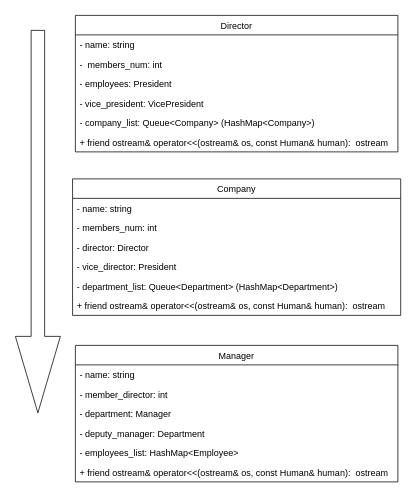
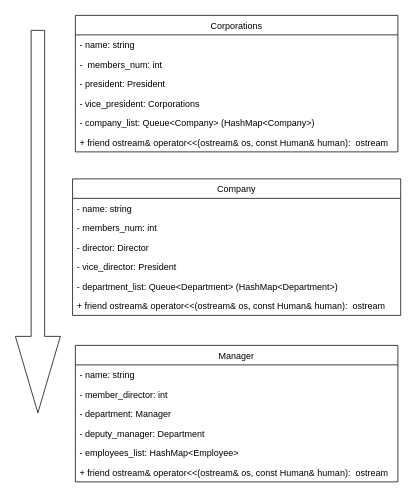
(236, 26) -> (236, 26)
(129, 84) -> (129, 84)
(149, 104) -> (148, 104)
